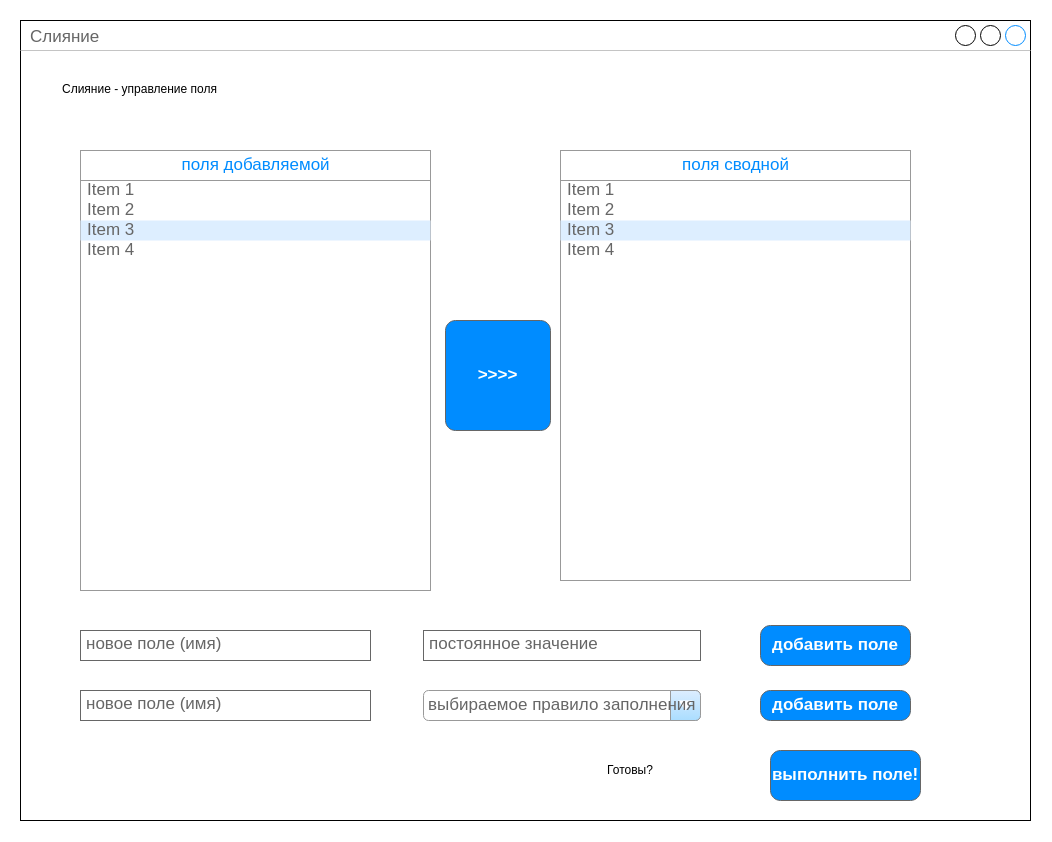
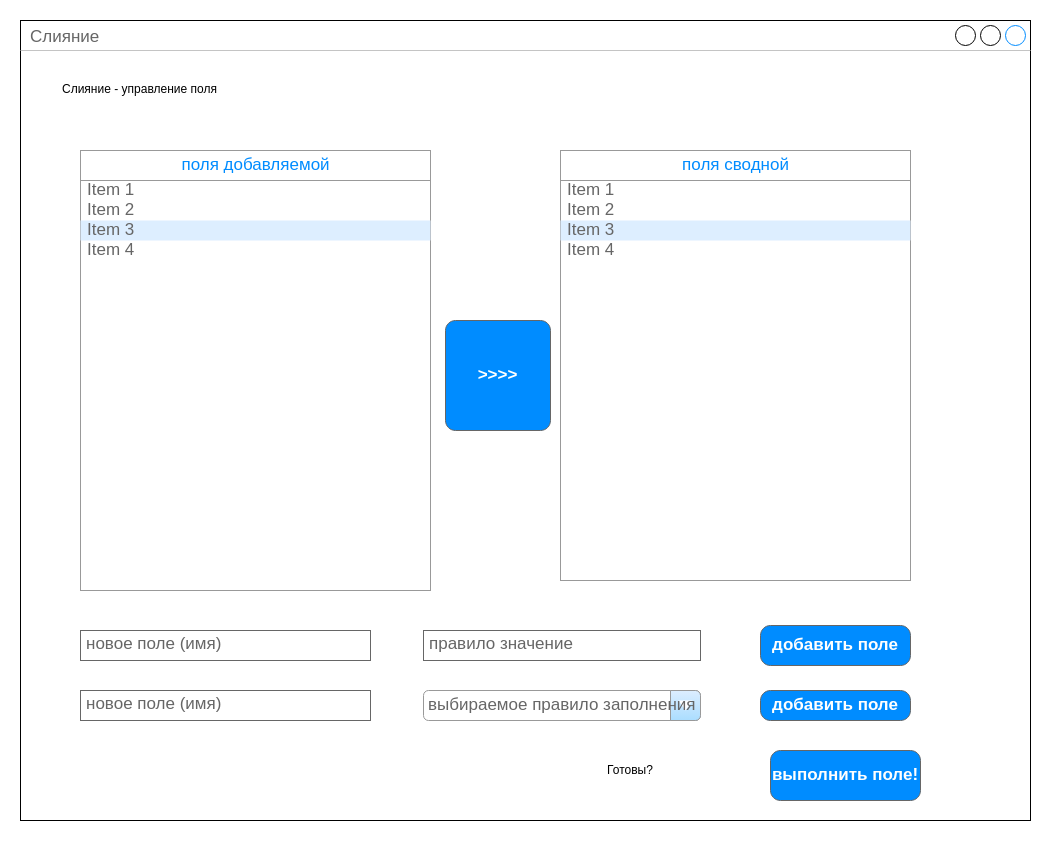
(518, 645) -> (503, 645)
